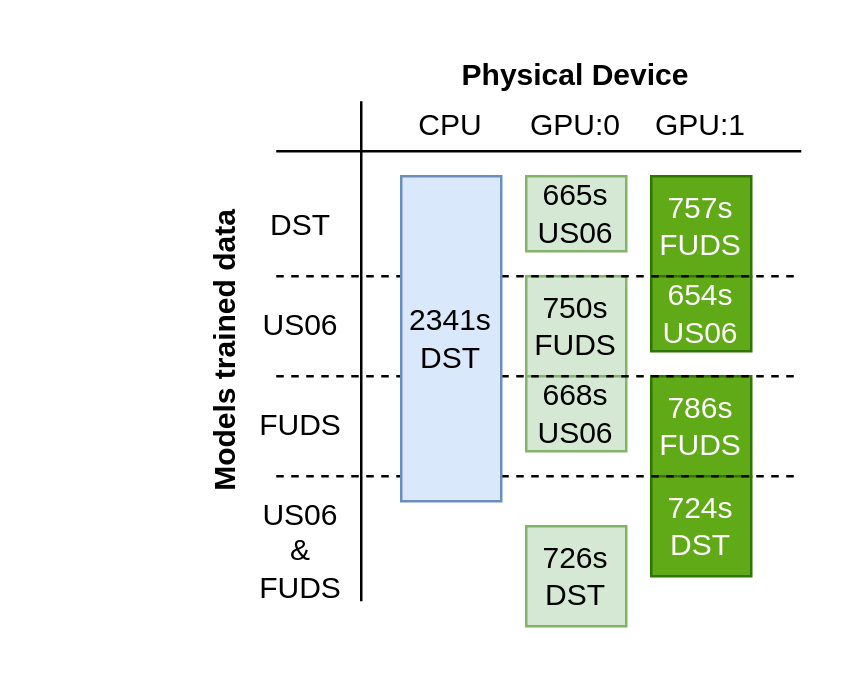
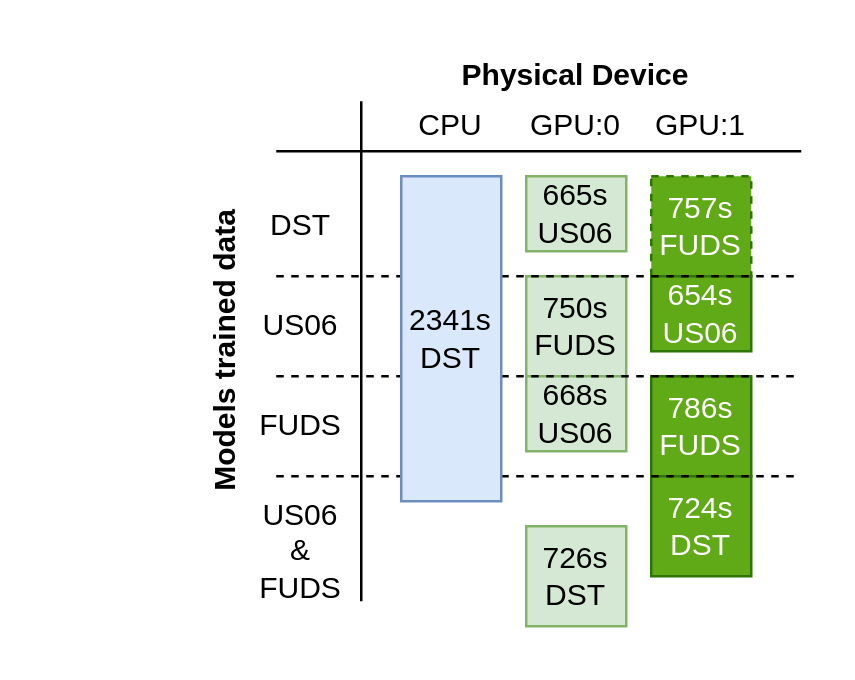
(701, 226) -> (701, 226)
